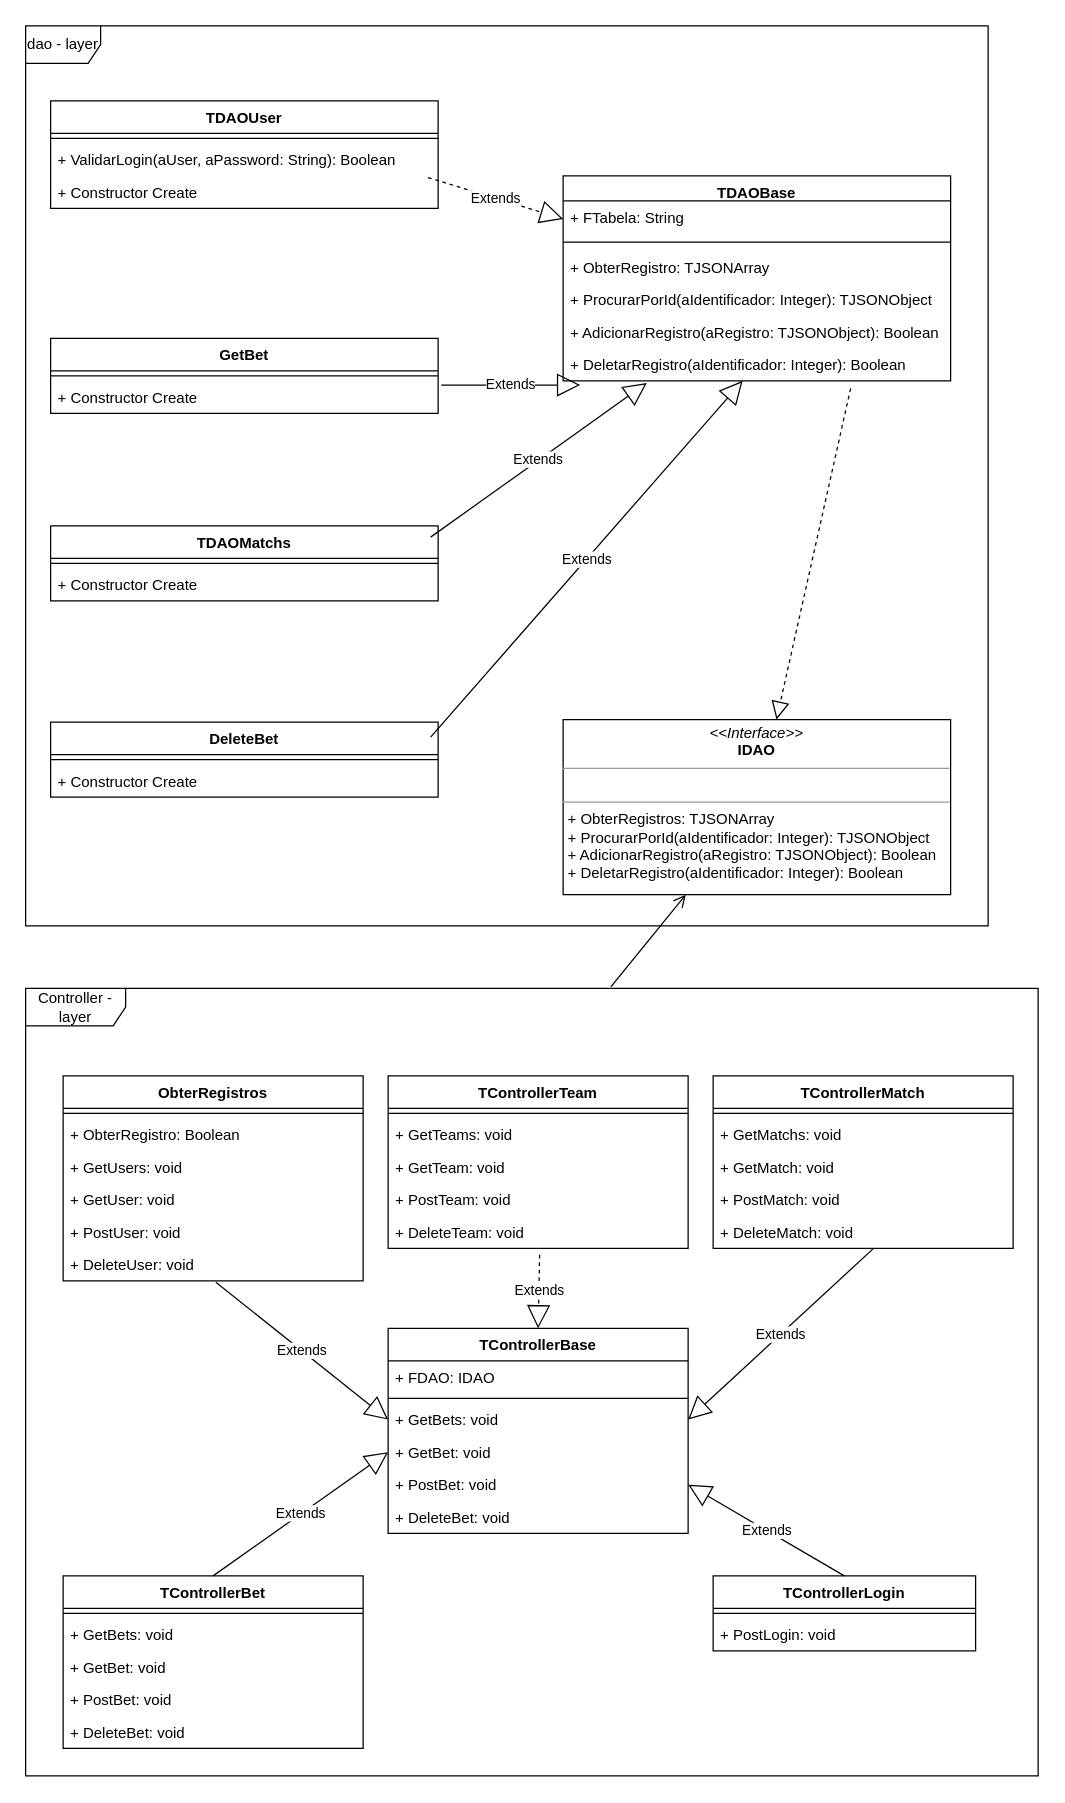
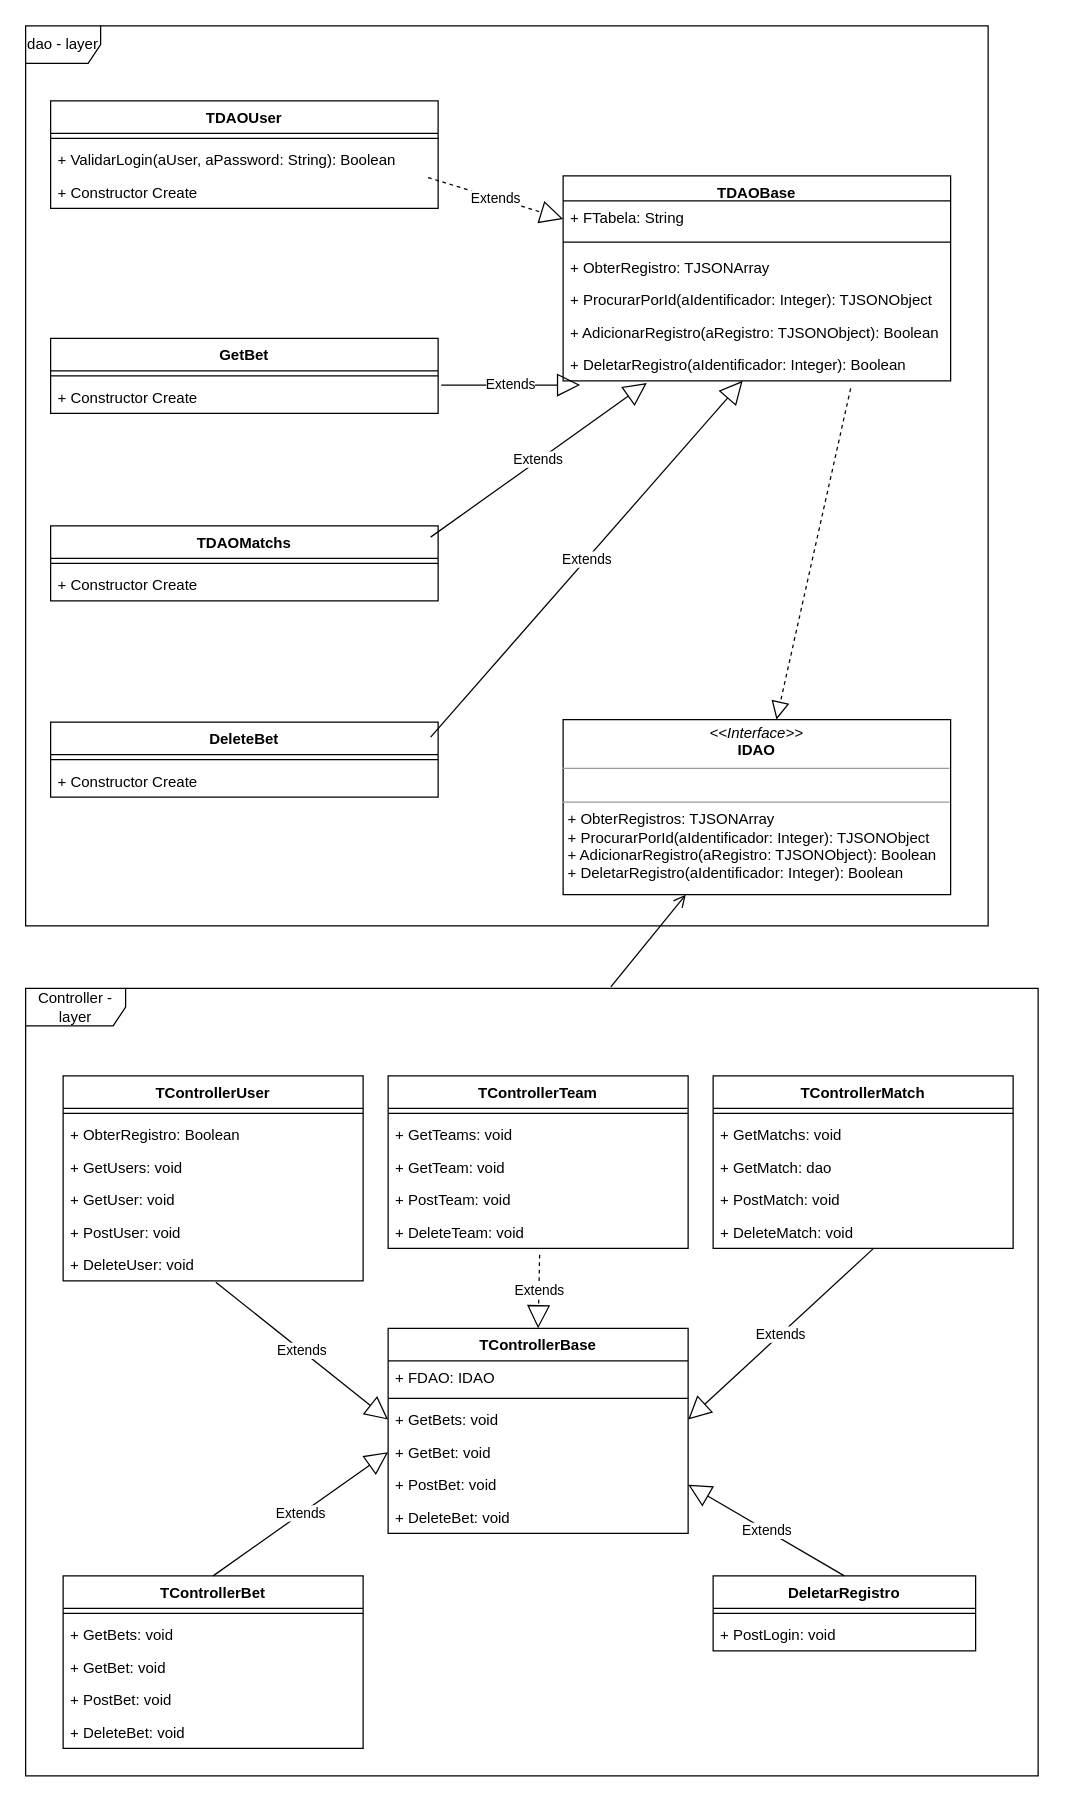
(213, 1093) -> (213, 1093)
(779, 1168) -> (777, 1168)
(844, 1593) -> (844, 1593)
